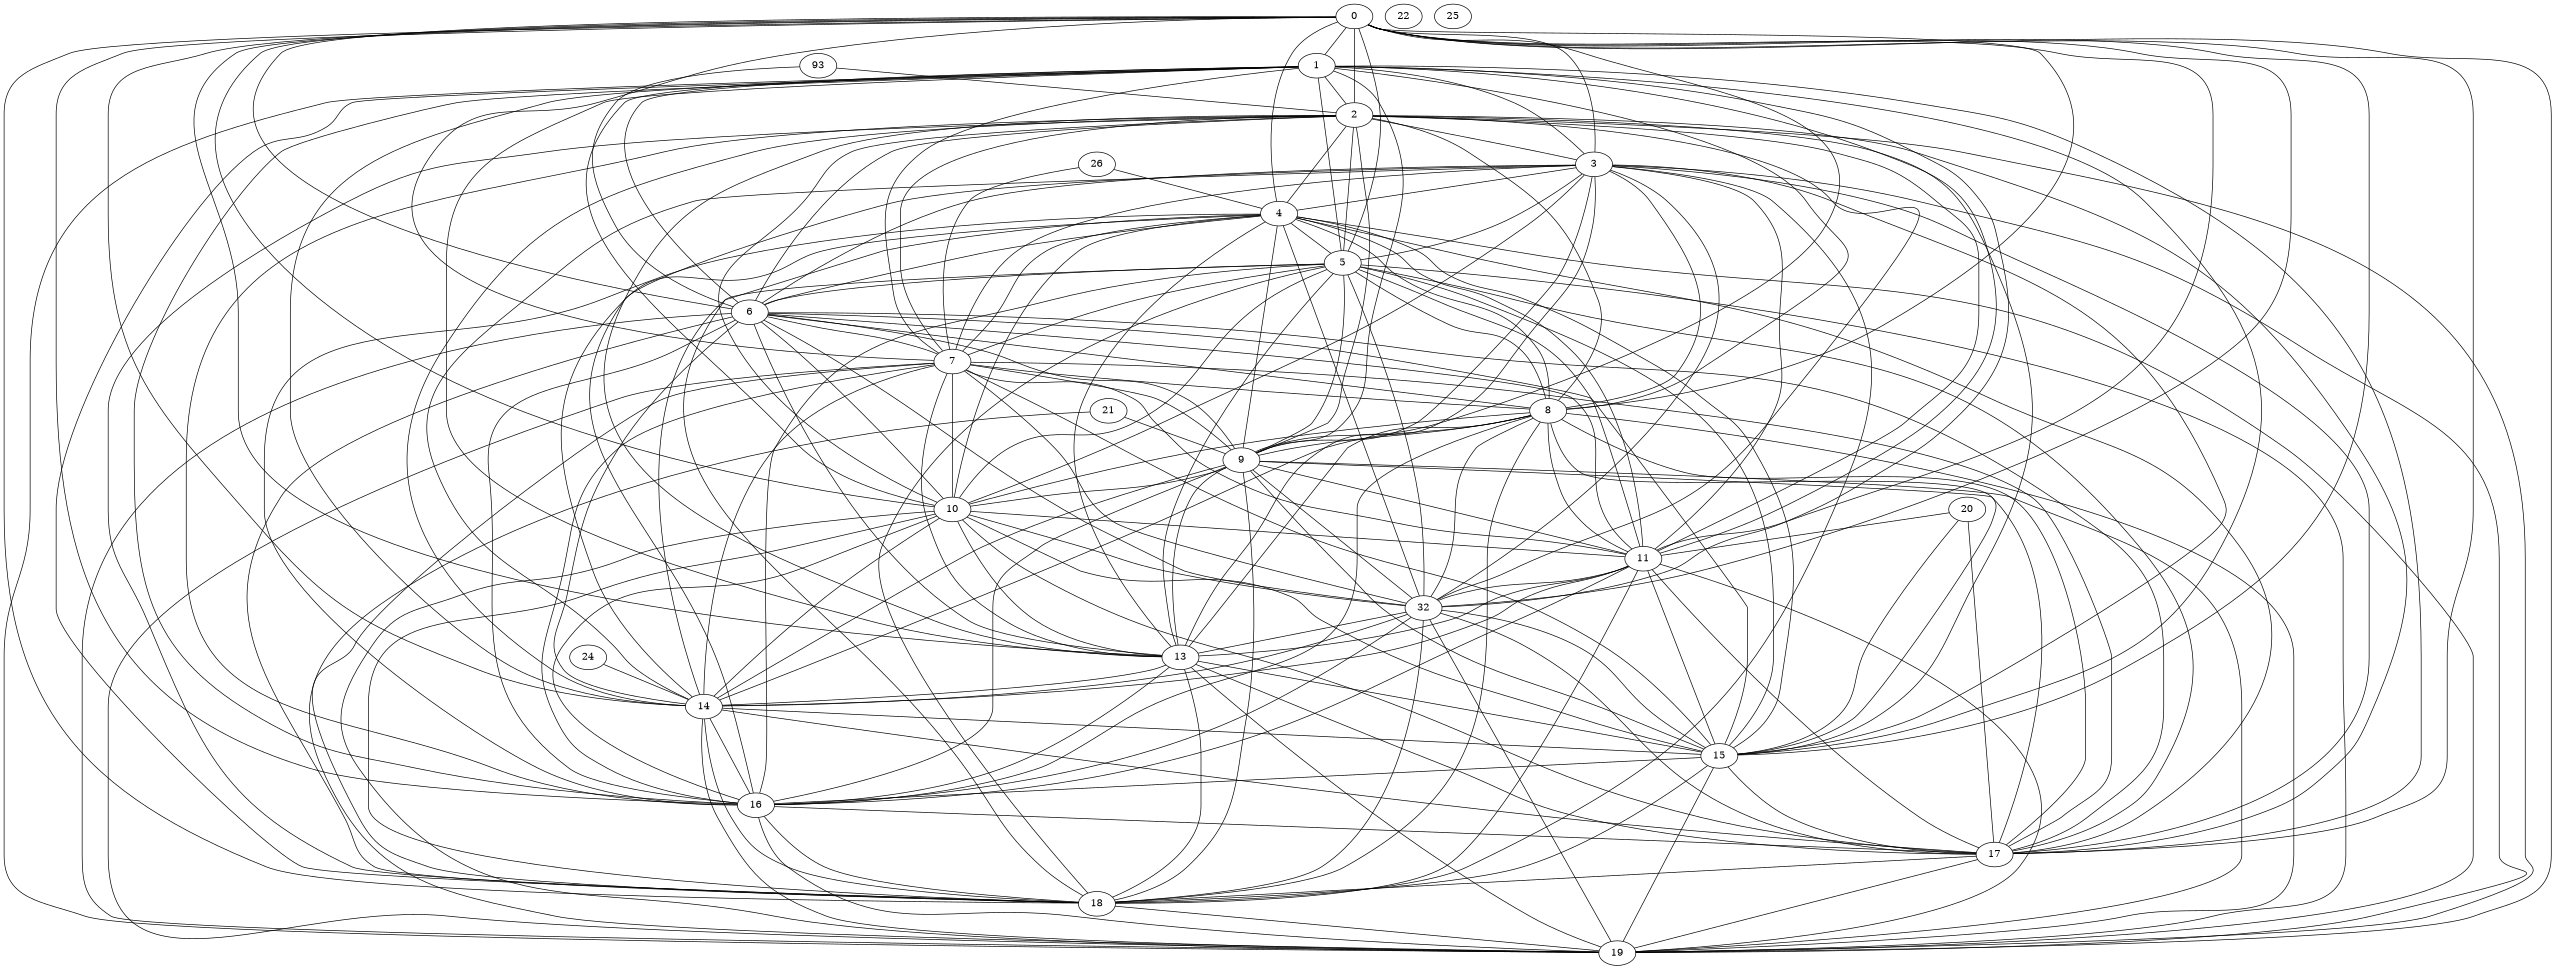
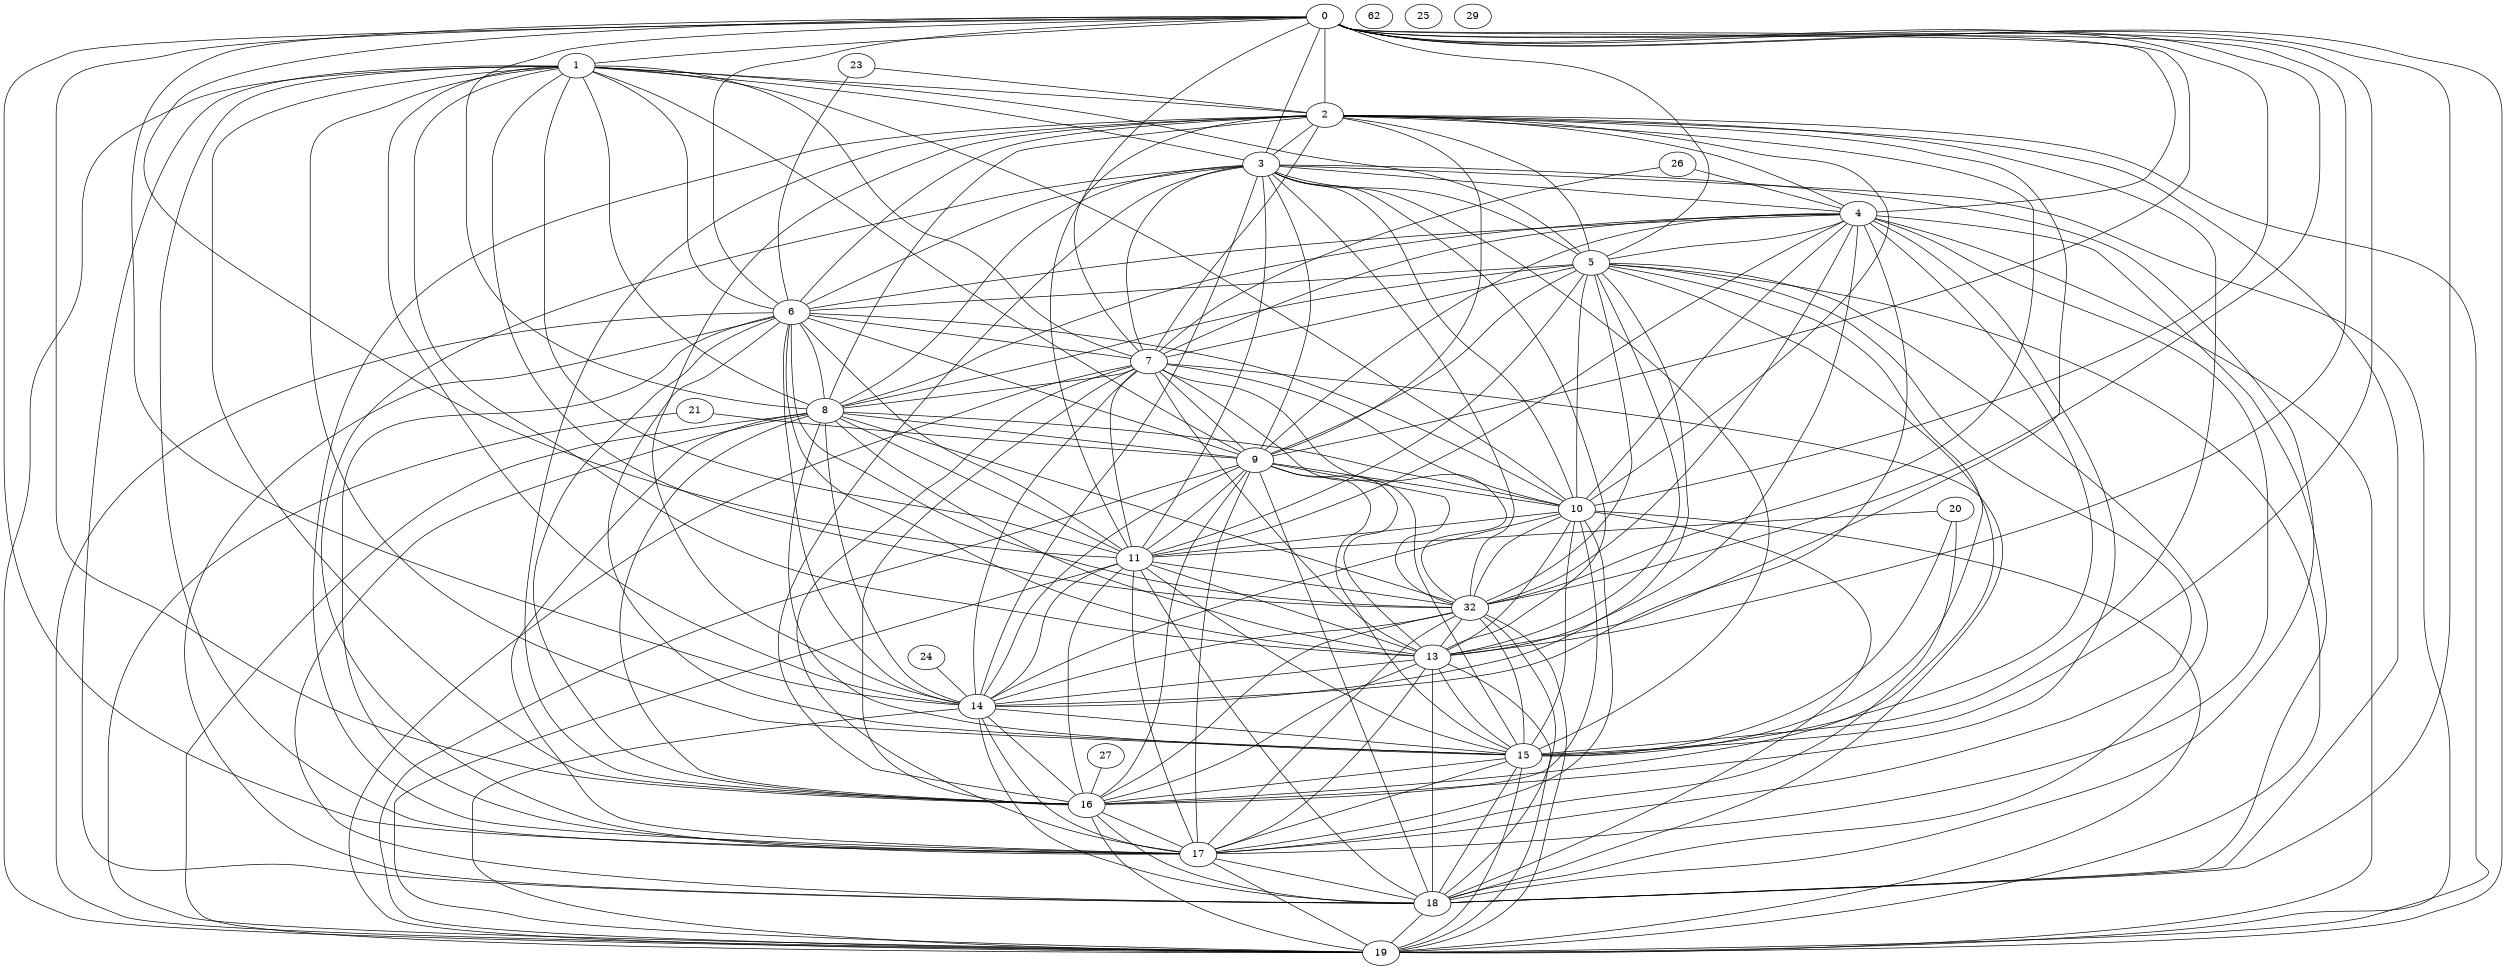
(1404, 16) -> (1374, 16)
none -> (1473, 16)
(818, 66) -> (857, 66)
none -> (1106, 756)
